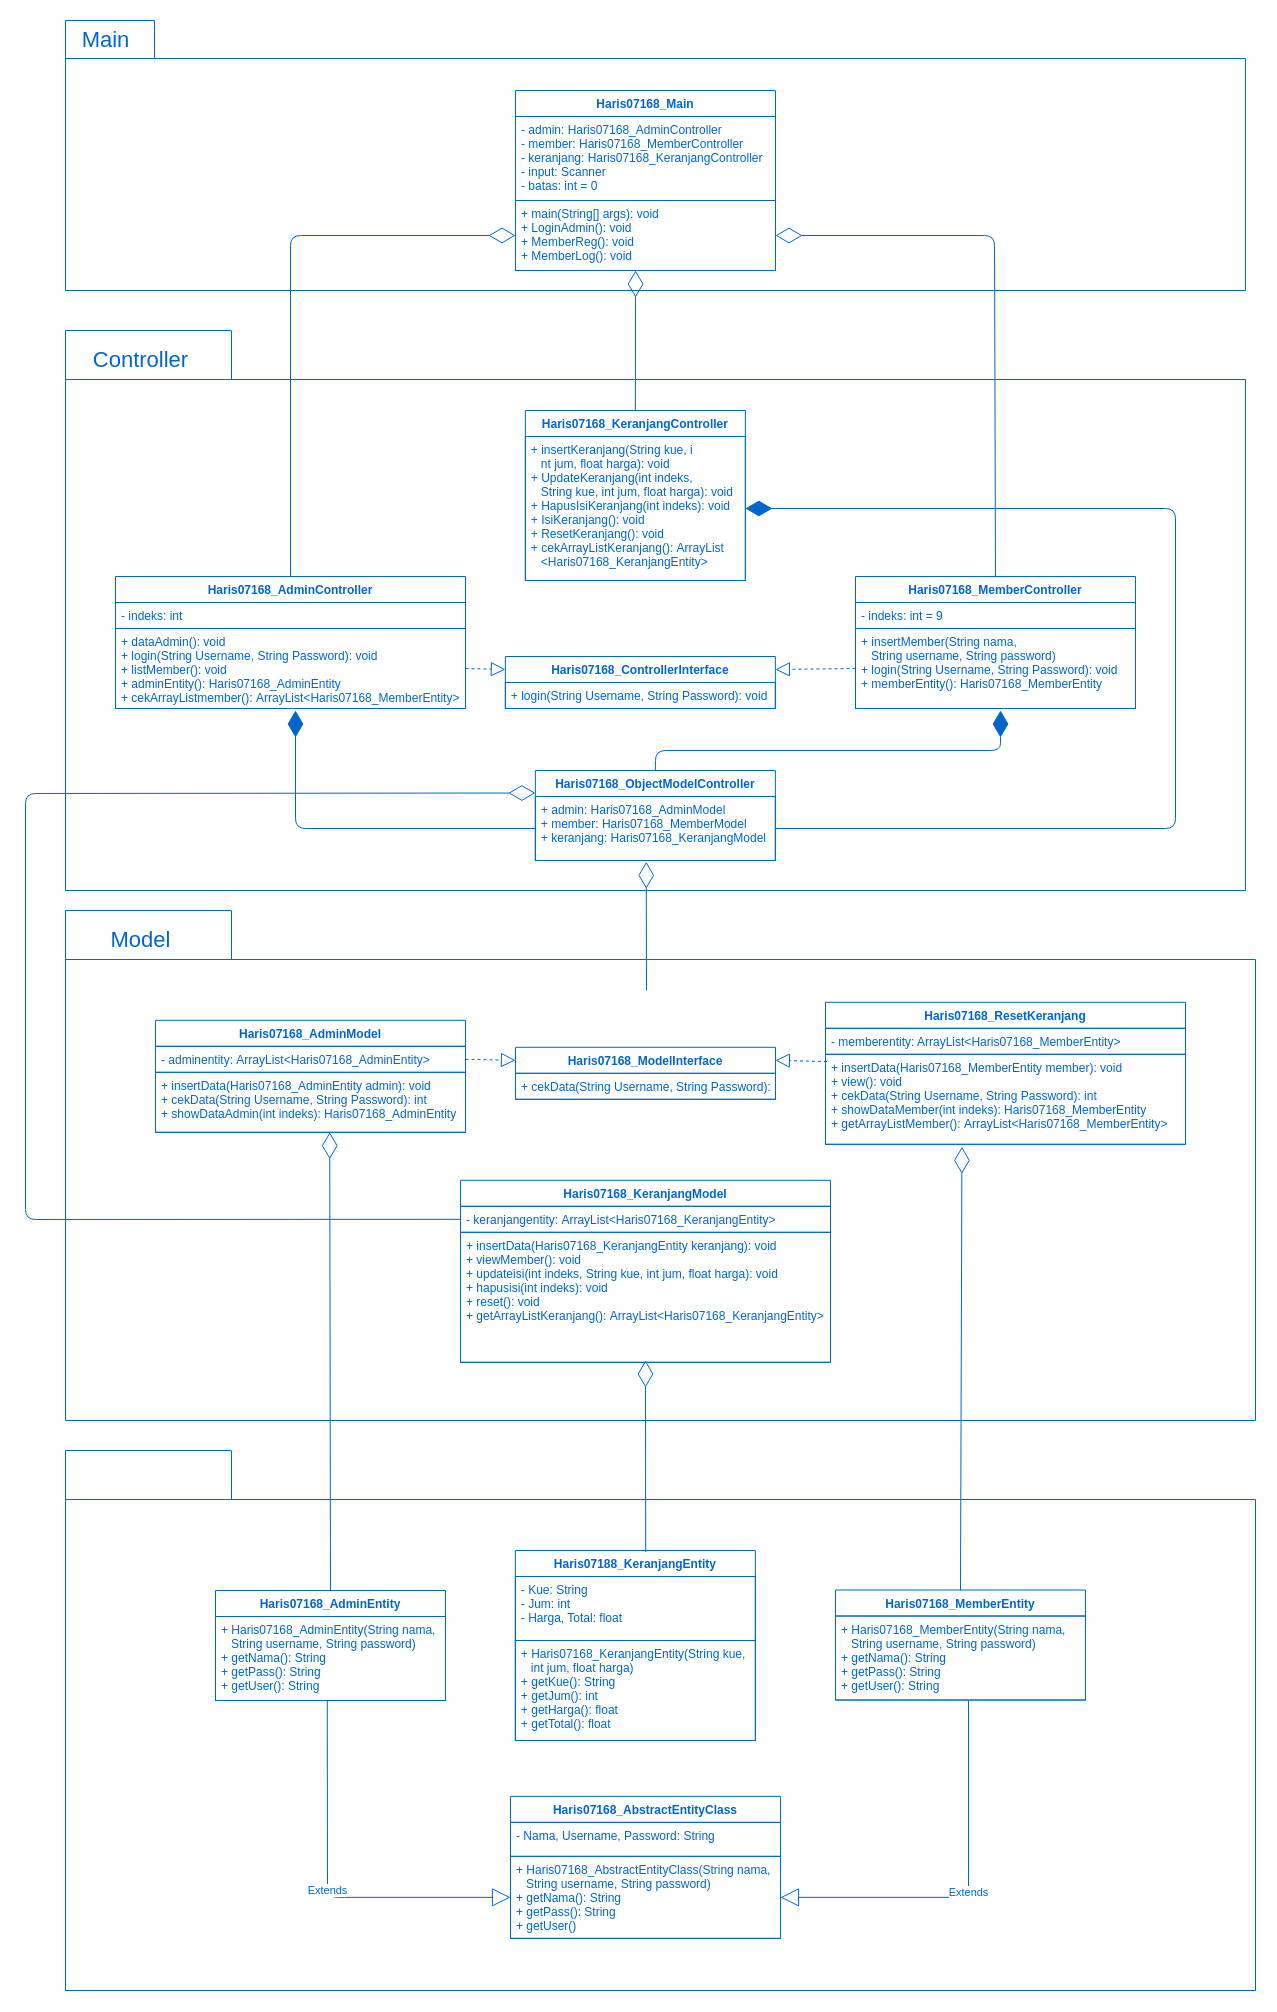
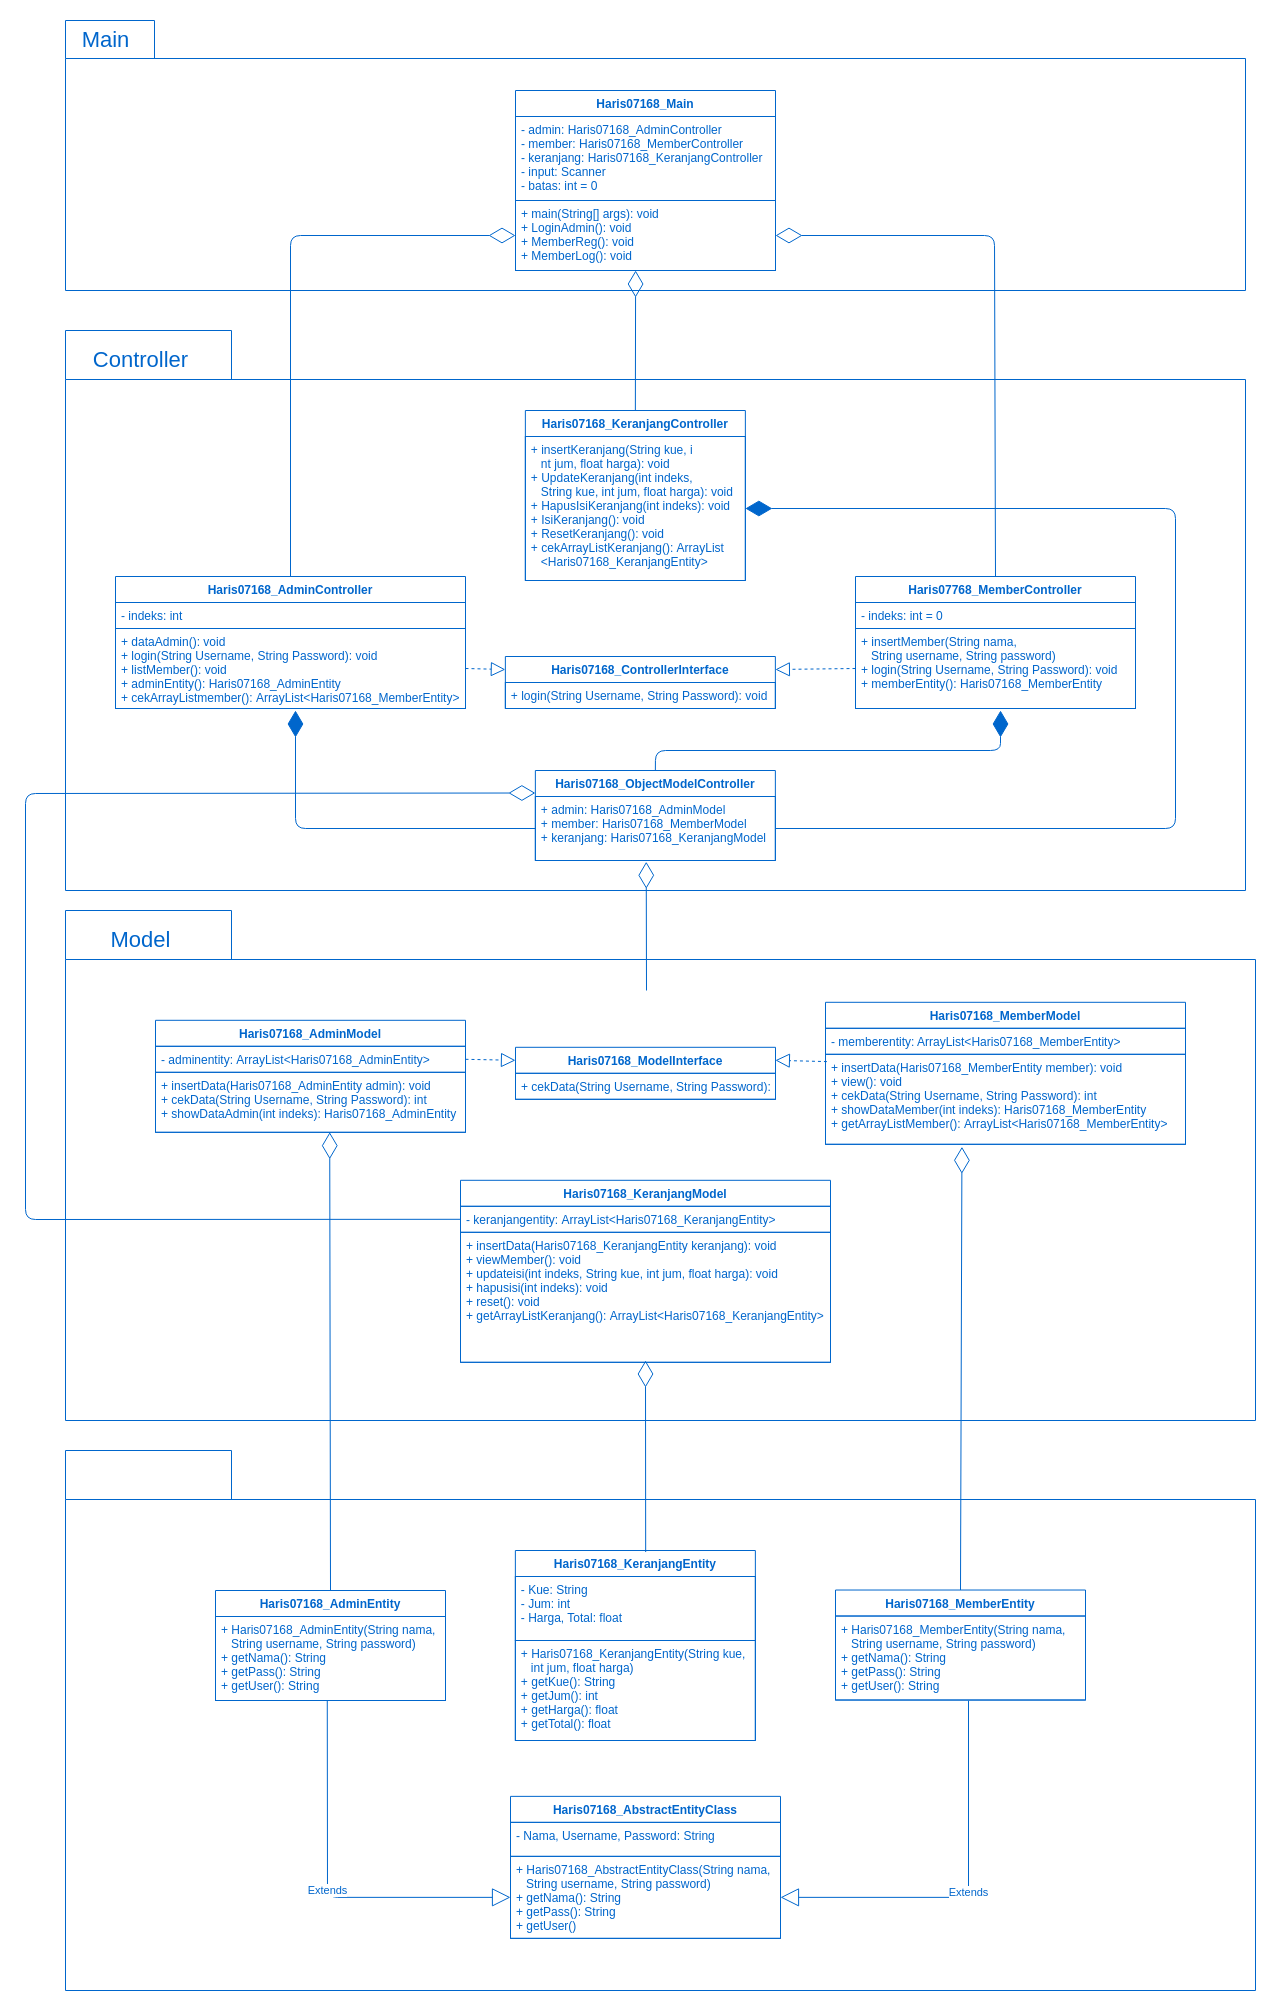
(995, 590) -> (995, 590)
(907, 616) -> (907, 616)
(1005, 1016) -> (1005, 1016)
(635, 1564) -> (635, 1564)
